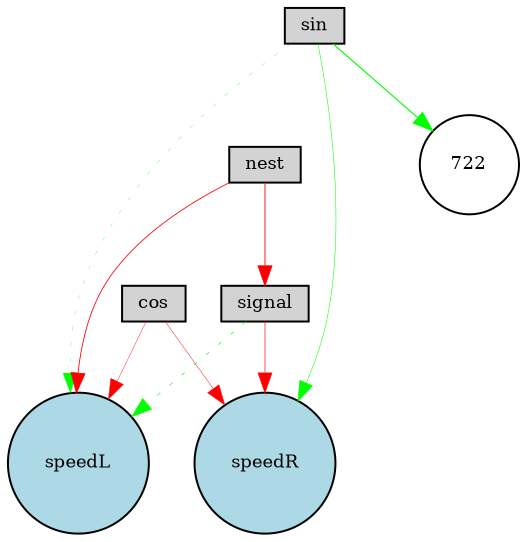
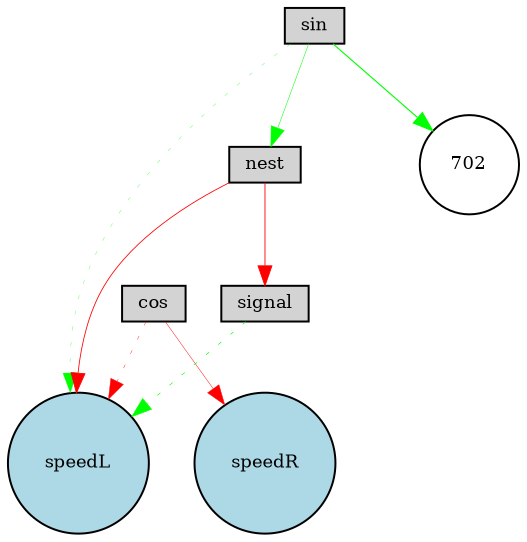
(469, 165) -> (469, 165)
(336, 215) -> (293, 86)
(265, 347) -> none
(132, 351) -> (132, 351)
